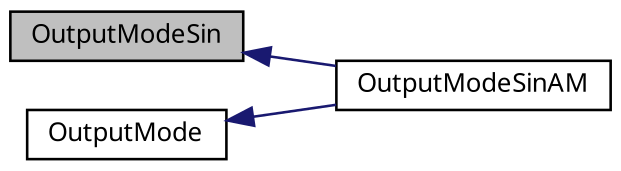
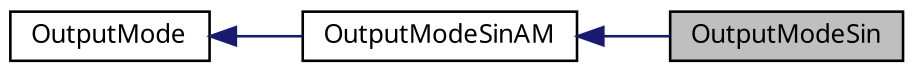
(303, 61) -> (637, 36)
